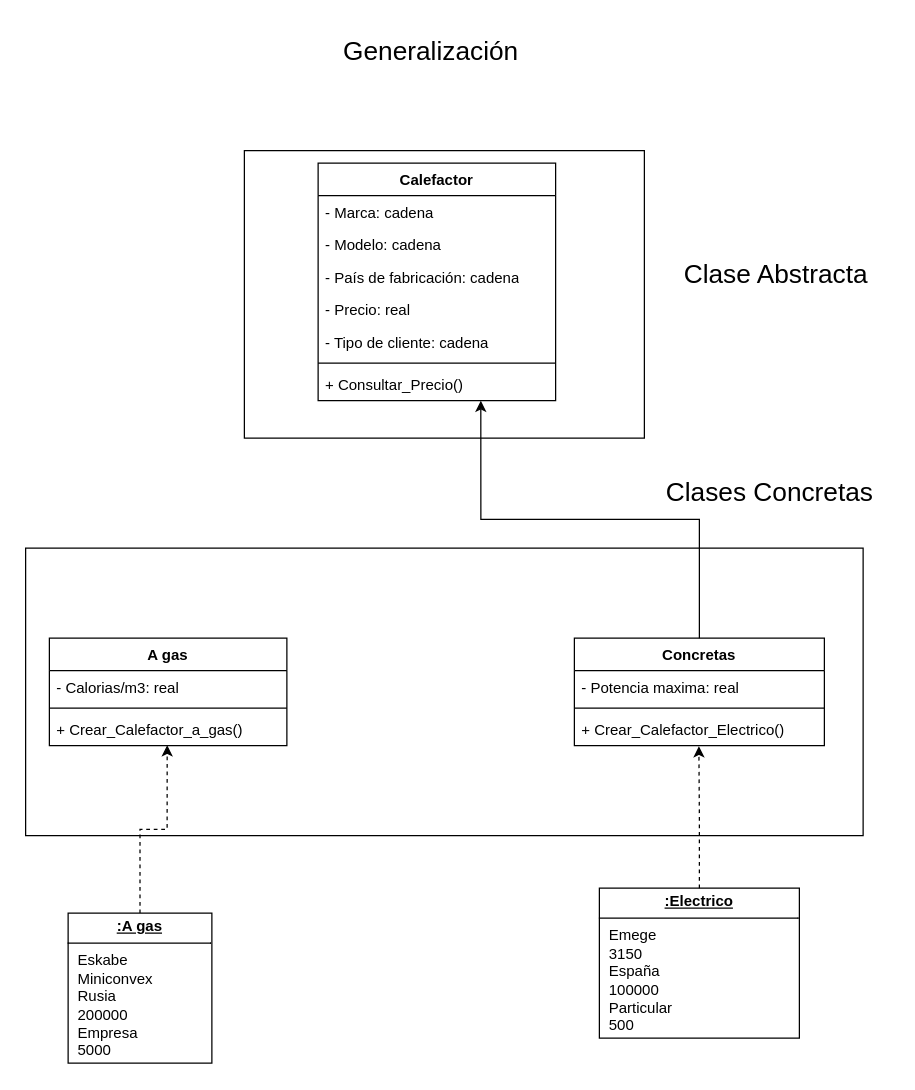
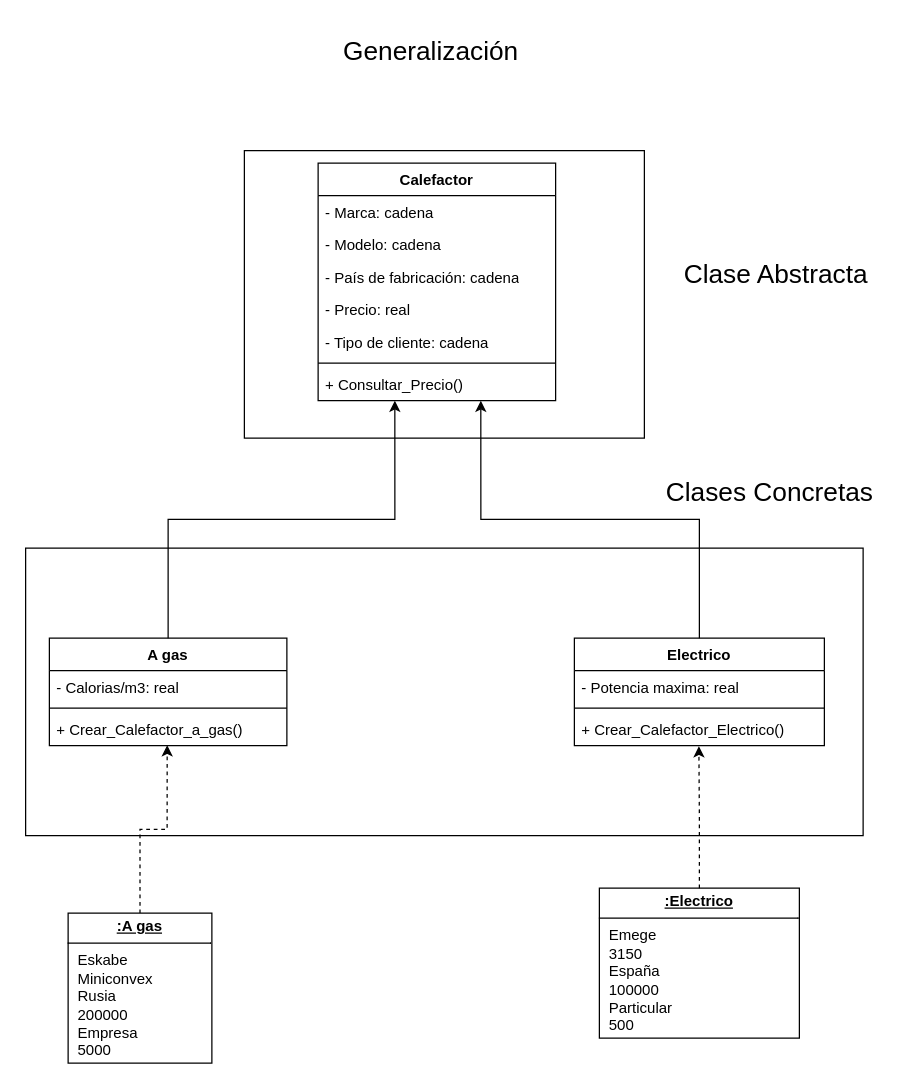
none -> (277, 519)
(699, 656) -> (699, 656)
